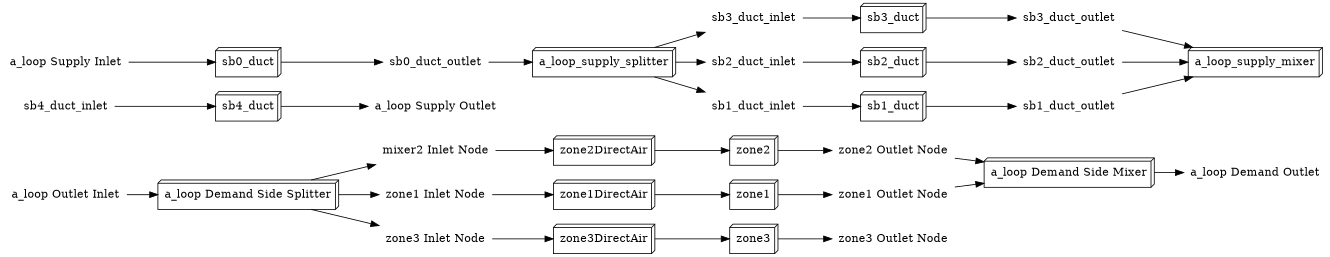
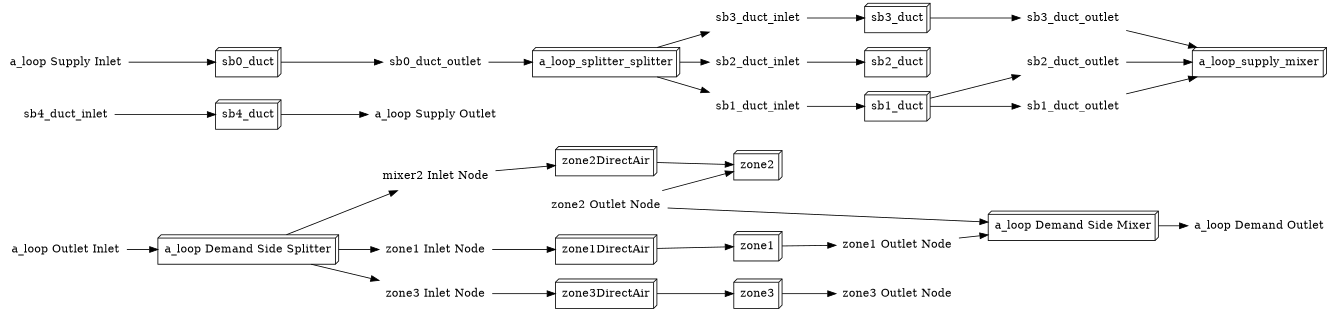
(604, 62) -> (606, 62)
(967, 62) -> (971, 88)
(801, 151) -> (694, 182)
